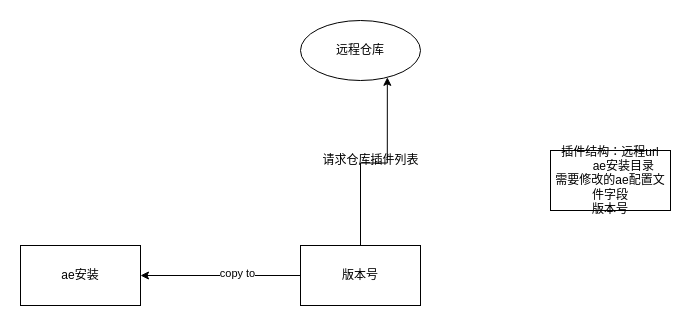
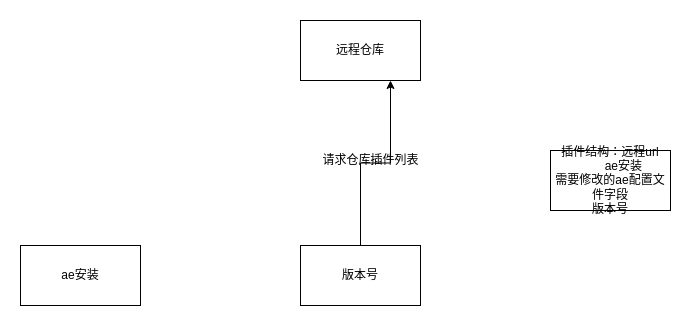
(361, 51) -> (361, 51)
(611, 181) -> (611, 181)
(224, 276) -> none
